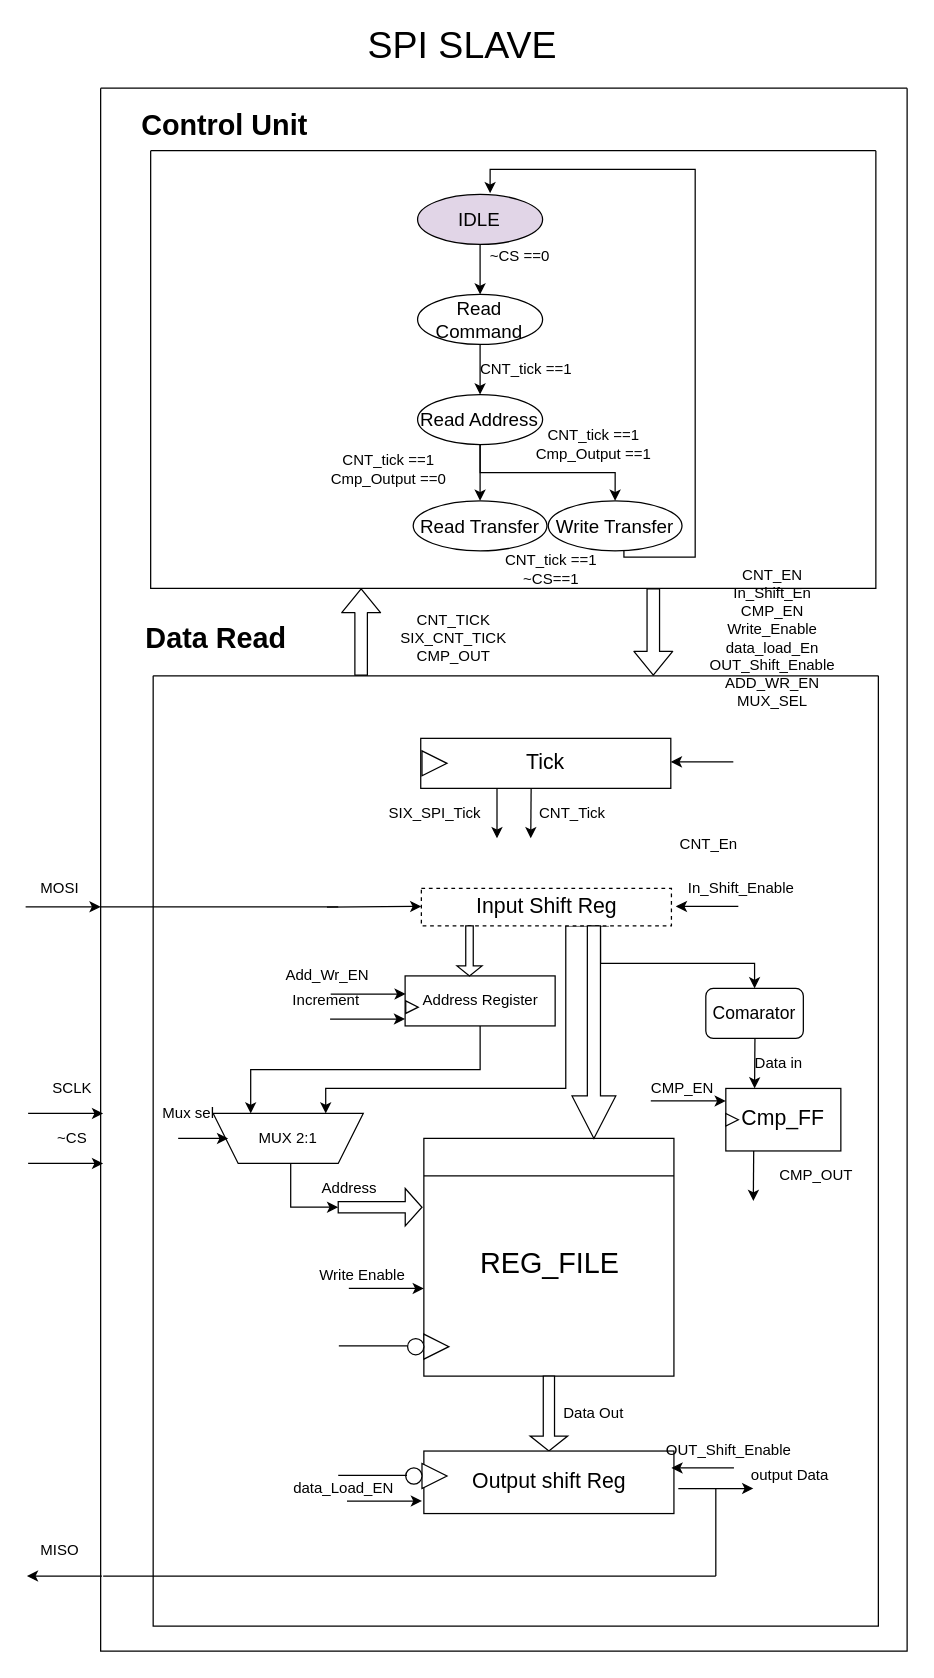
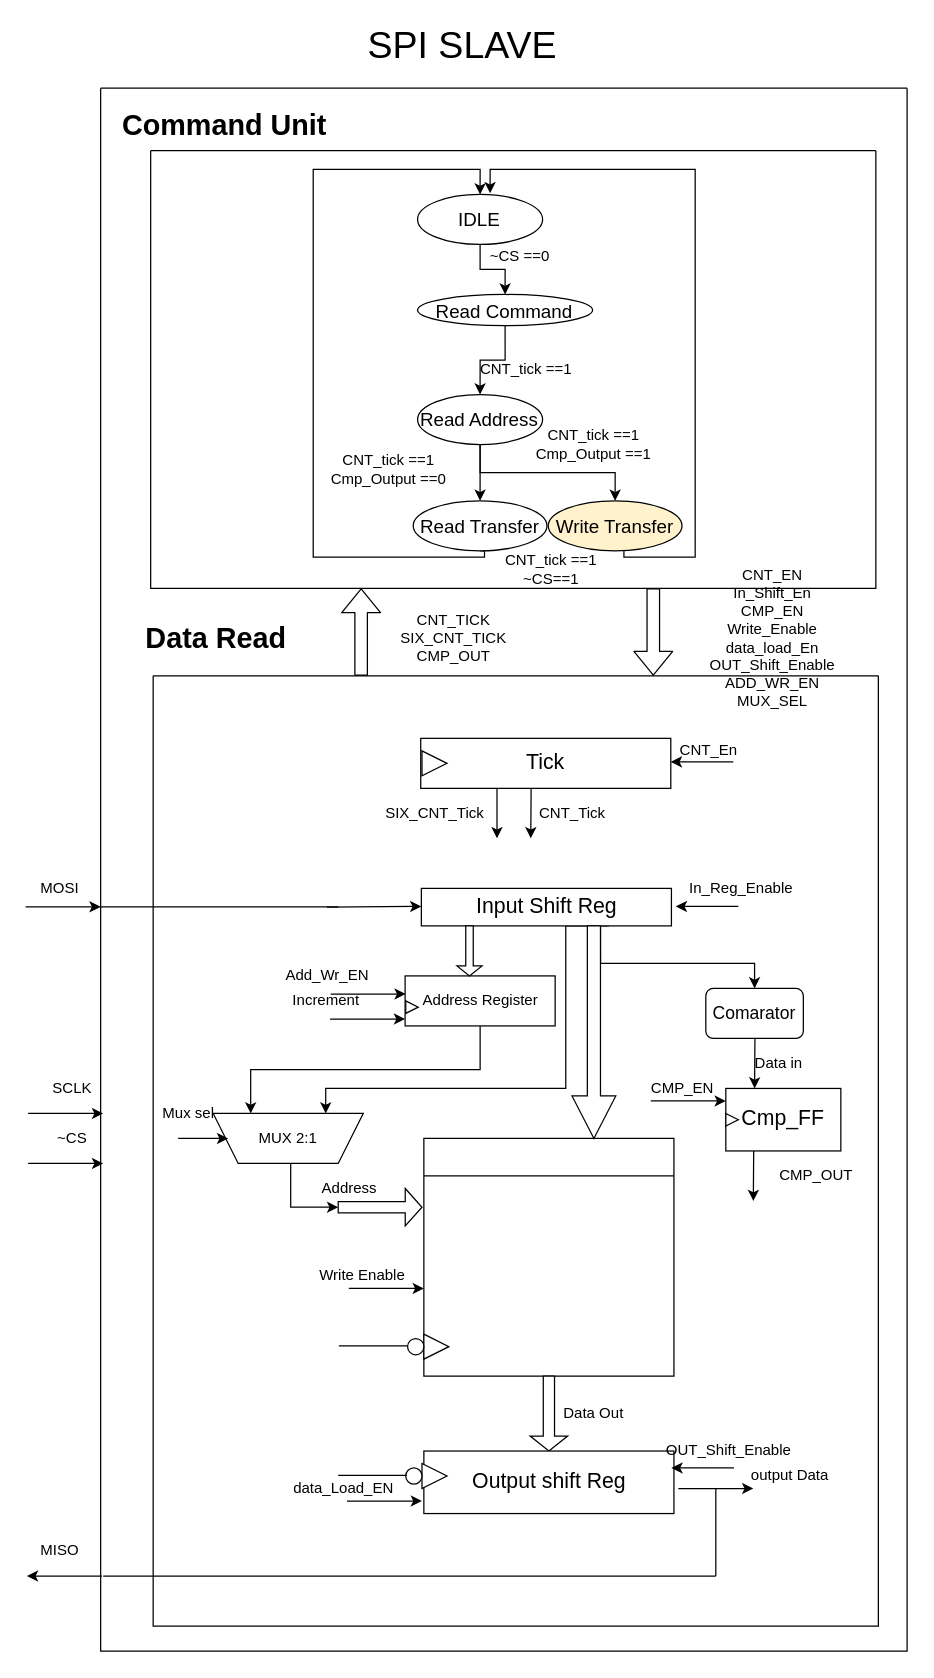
(229, 126) -> (229, 126)
(480, 219) -> (480, 219)
(480, 319) -> (505, 310)
none -> (313, 362)
(615, 526) -> (615, 526)
(435, 813) -> (435, 813)
(708, 844) -> (708, 751)
(741, 888) -> (741, 888)
(546, 907) -> (546, 907)
(549, 1263) -> none
